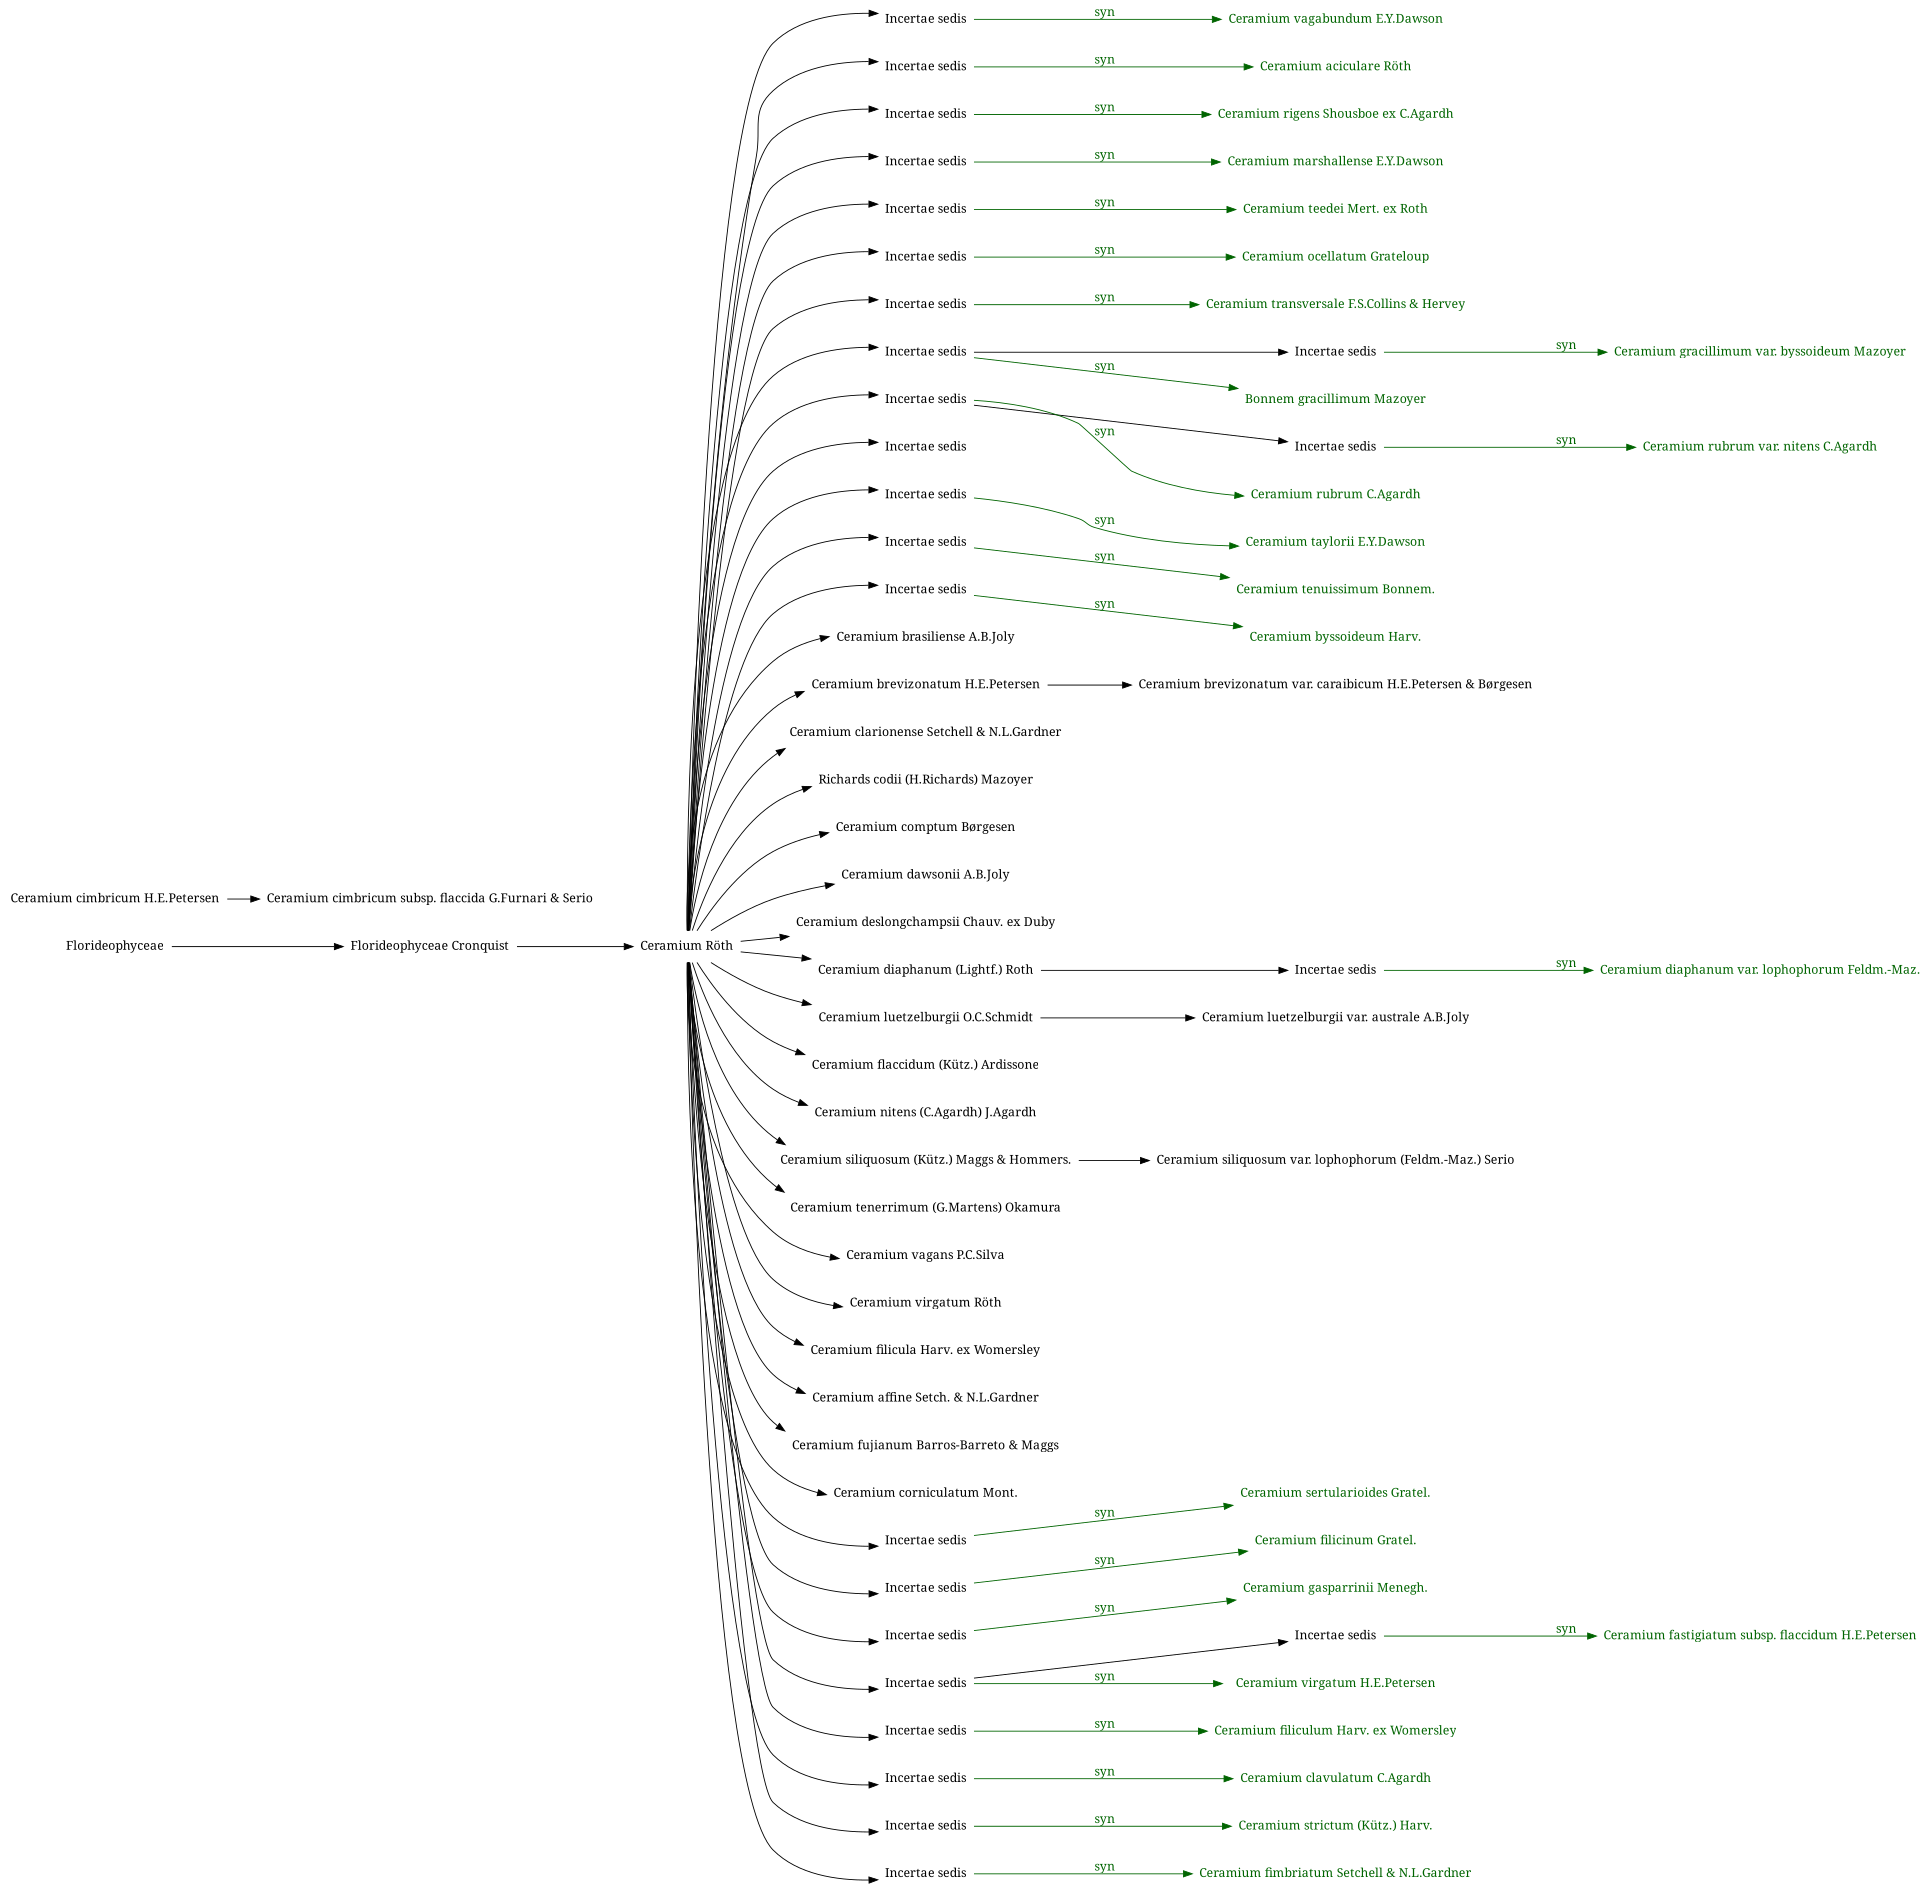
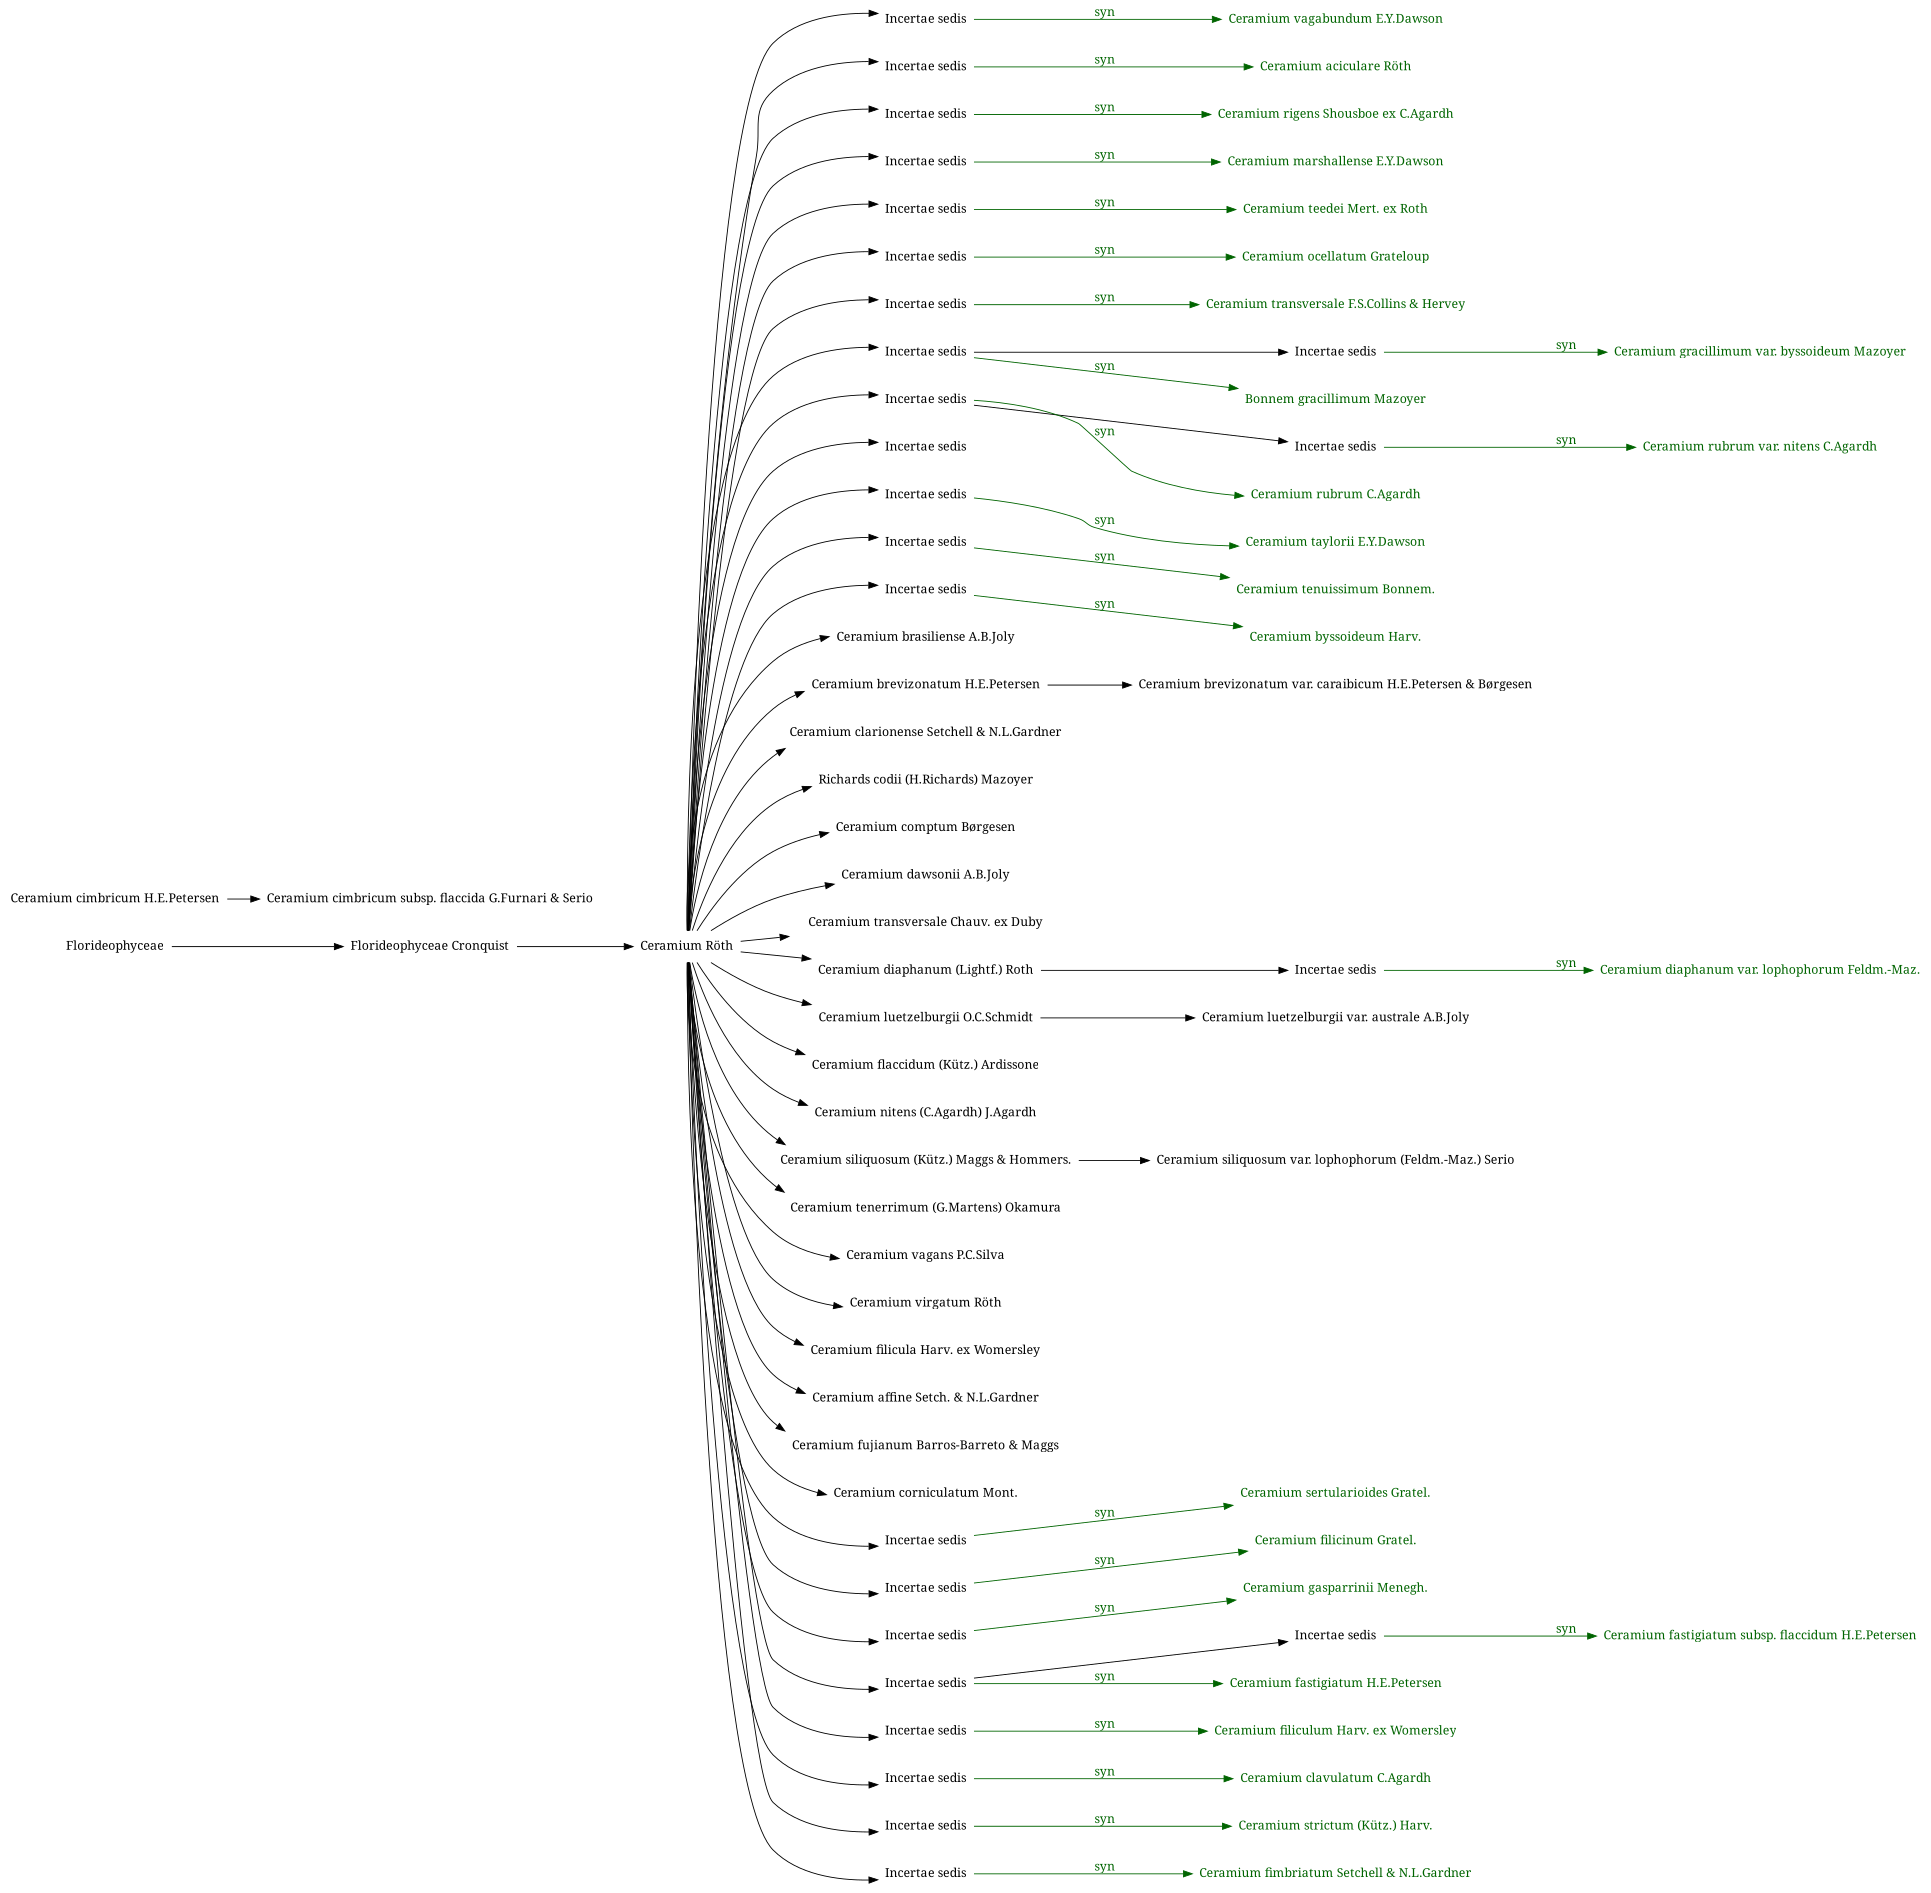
(926, 923) -> (926, 923)
(1336, 1684) -> (1336, 1684)
